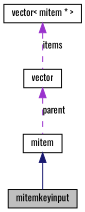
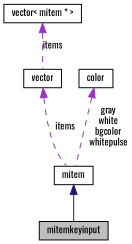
none -> (96, 79)
(54, 111) -> (65, 127)
